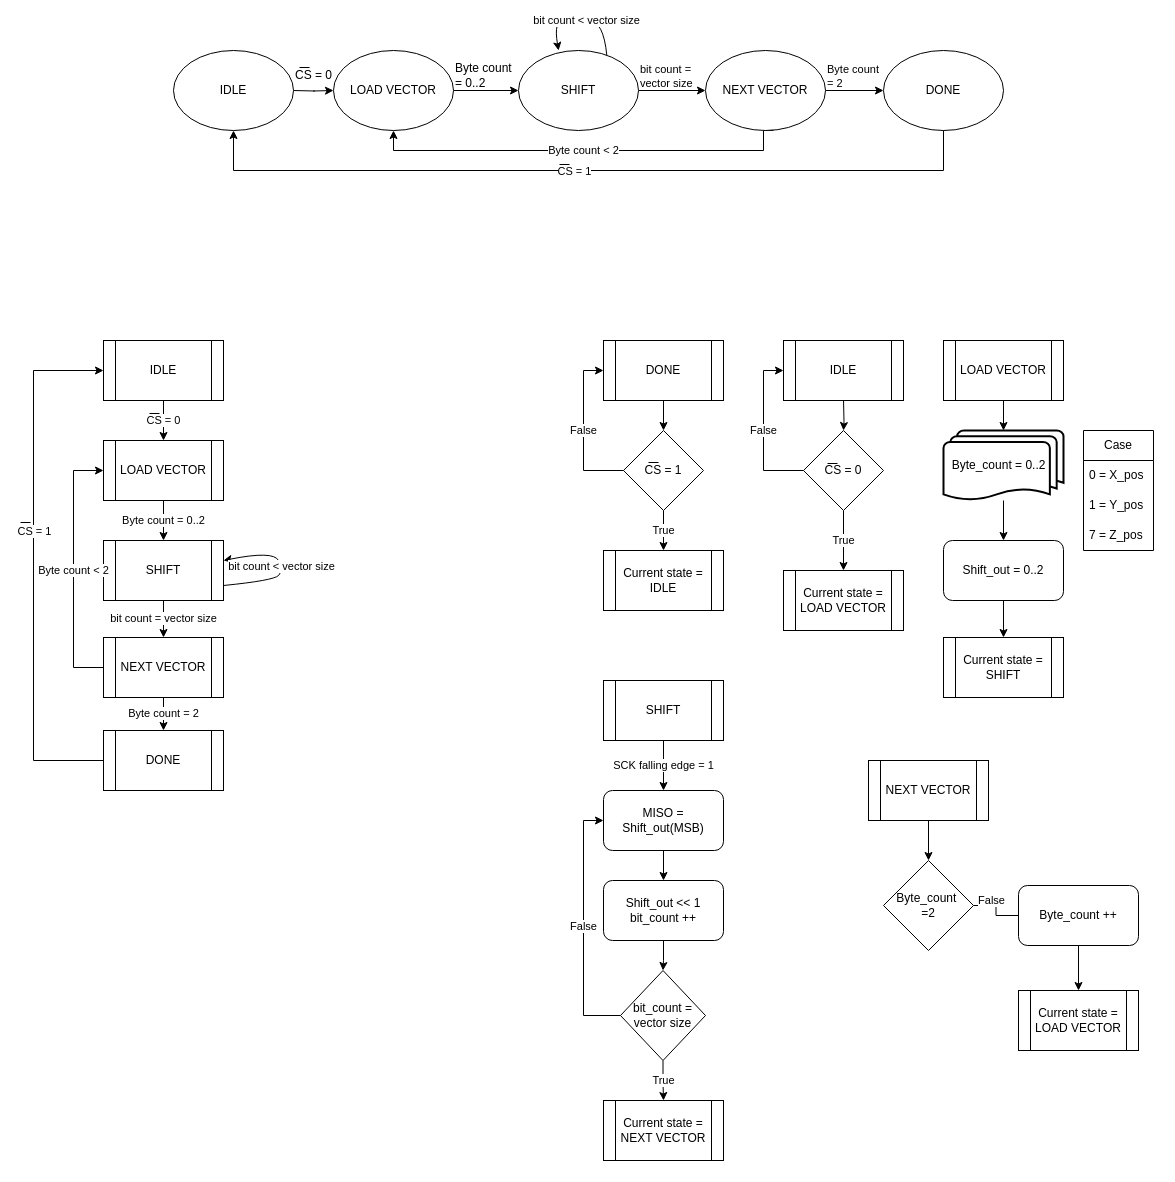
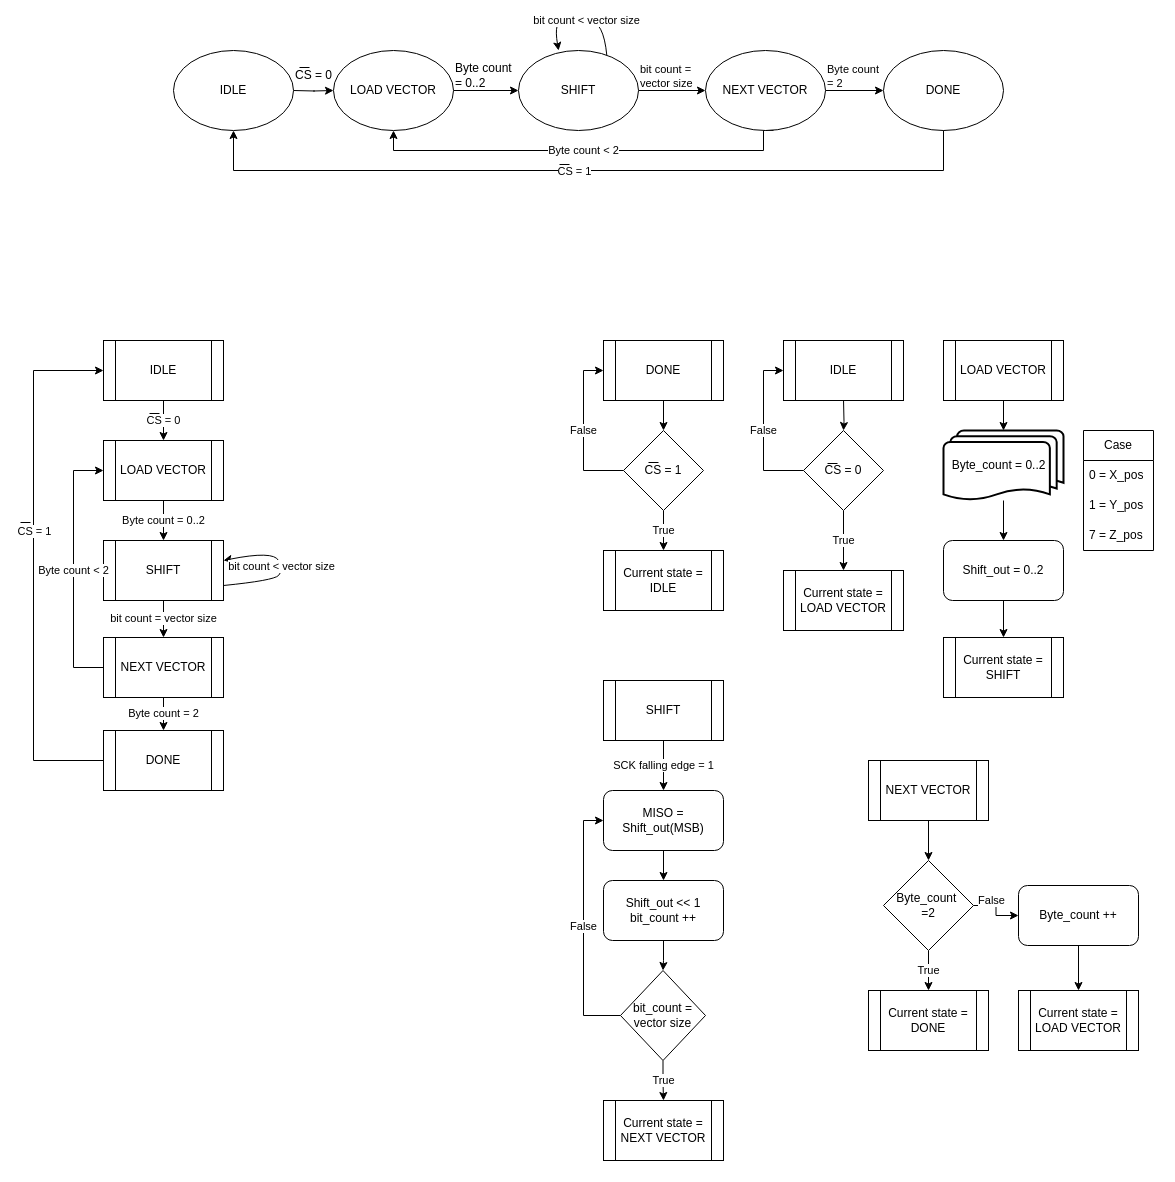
(1012, 916) -> (1010, 916)
none -> (929, 967)
none -> (929, 1021)
